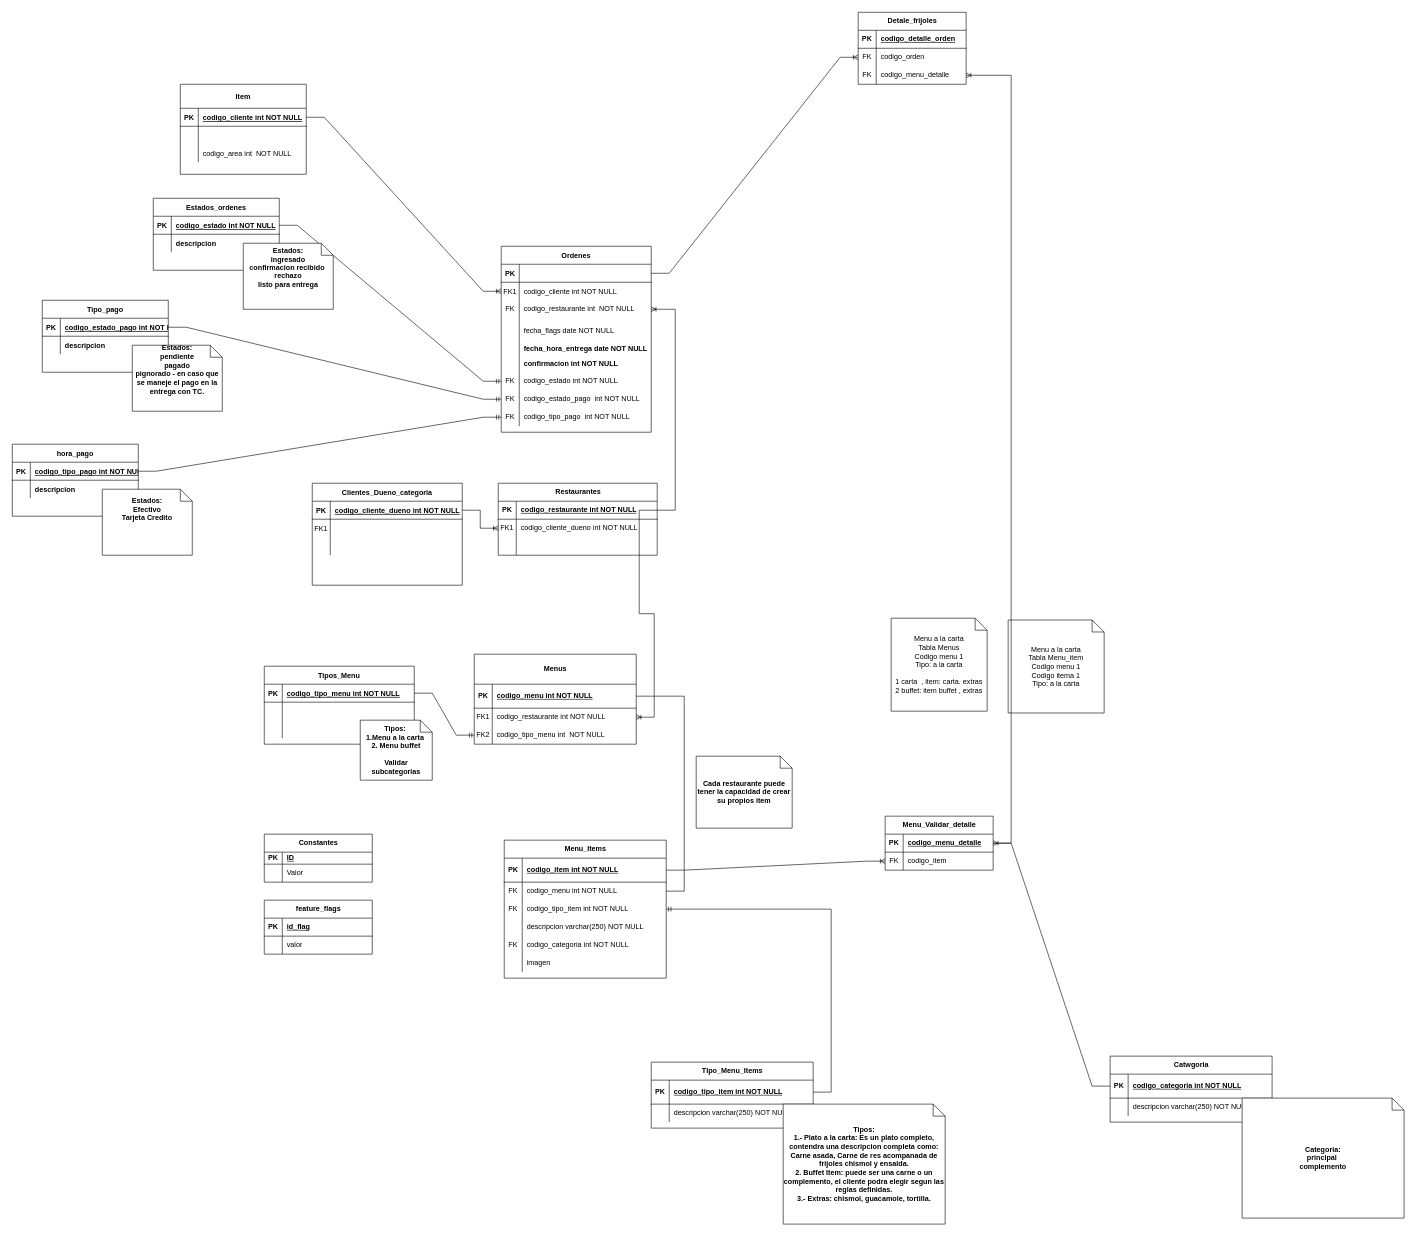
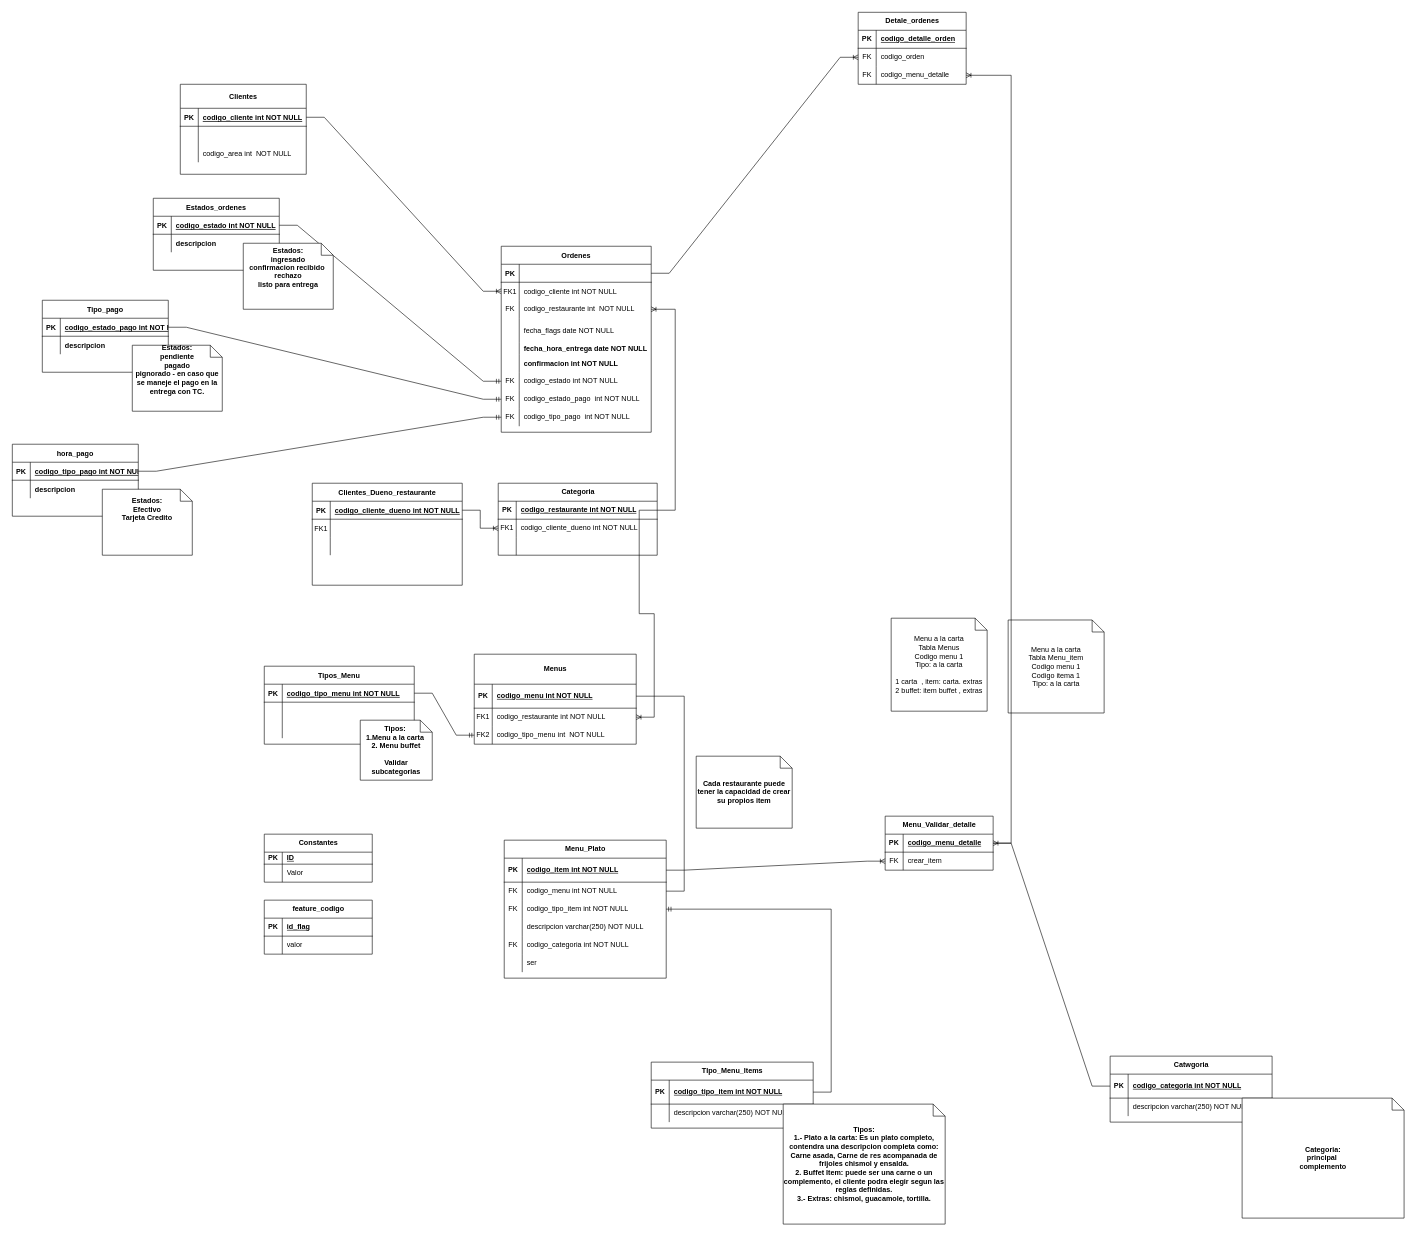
(913, 21) -> (913, 21)
(243, 97) -> (243, 97)
(578, 492) -> (578, 492)
(387, 493) -> (387, 493)
(586, 849) -> (586, 849)
(928, 861) -> (927, 861)
(319, 909) -> (319, 909)
(538, 963) -> (533, 963)
